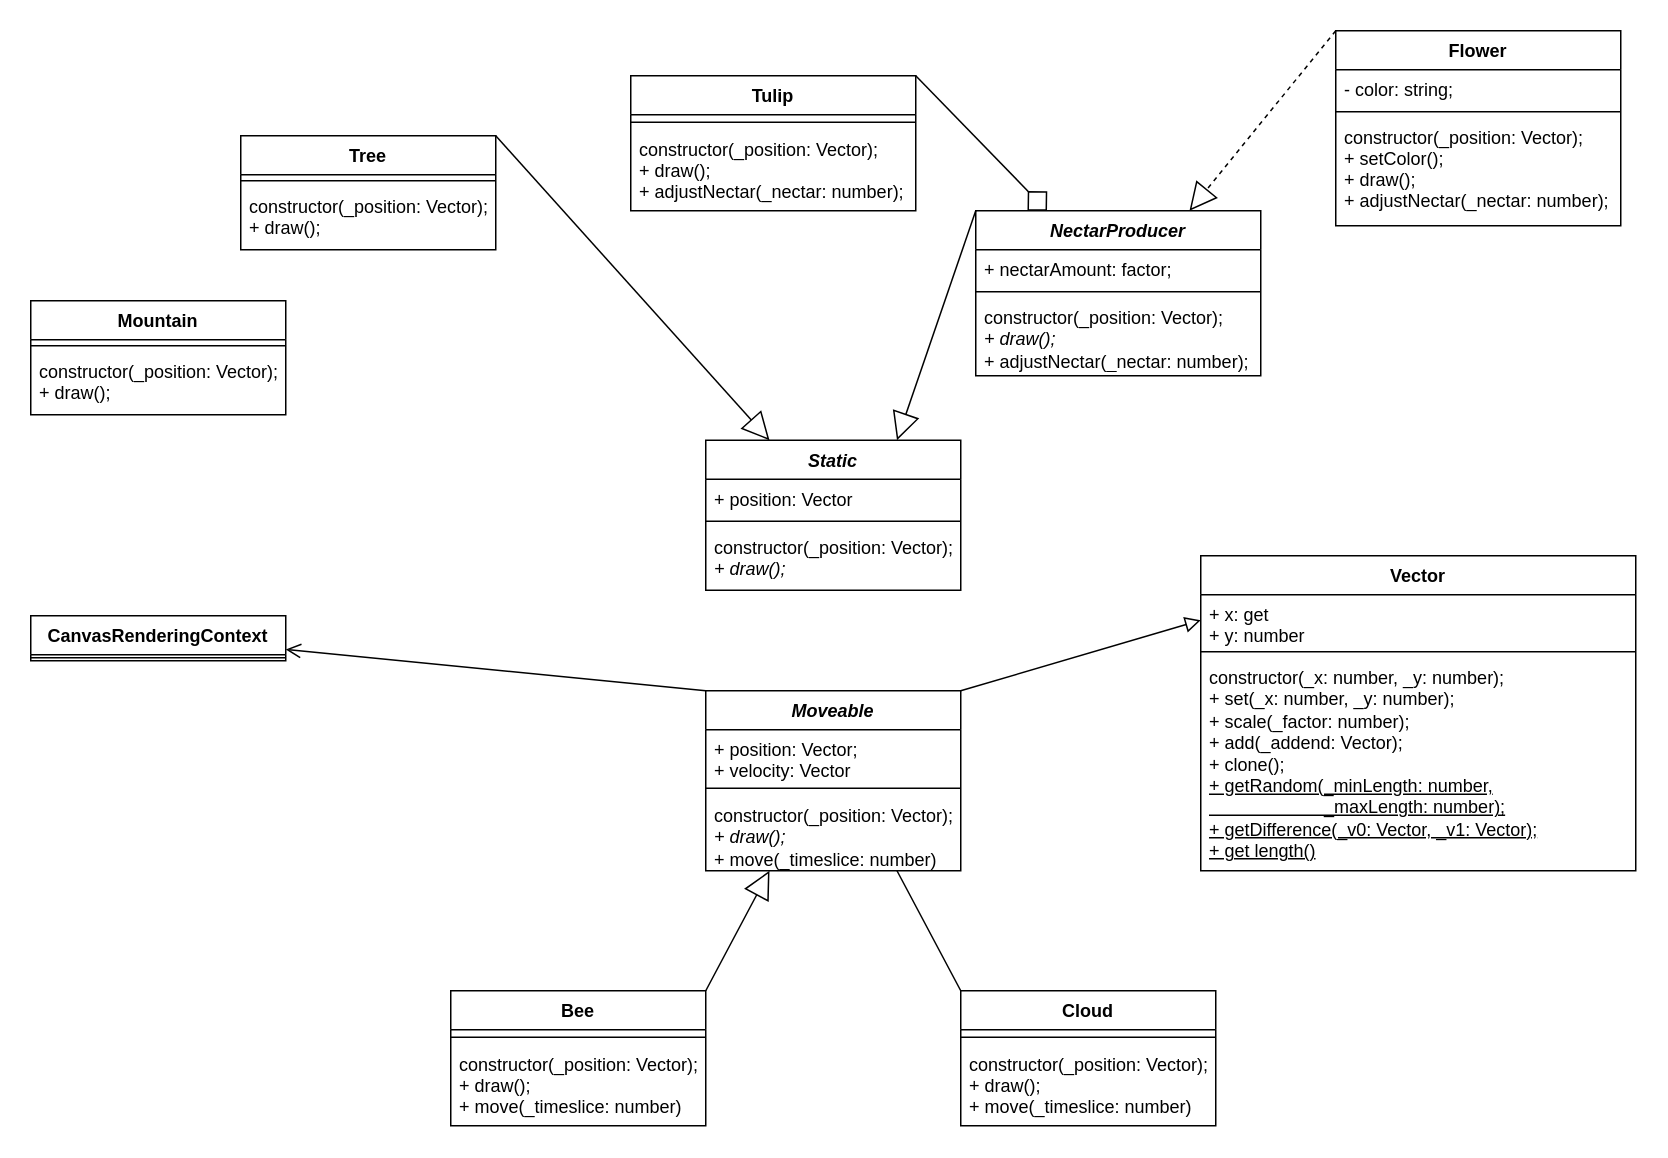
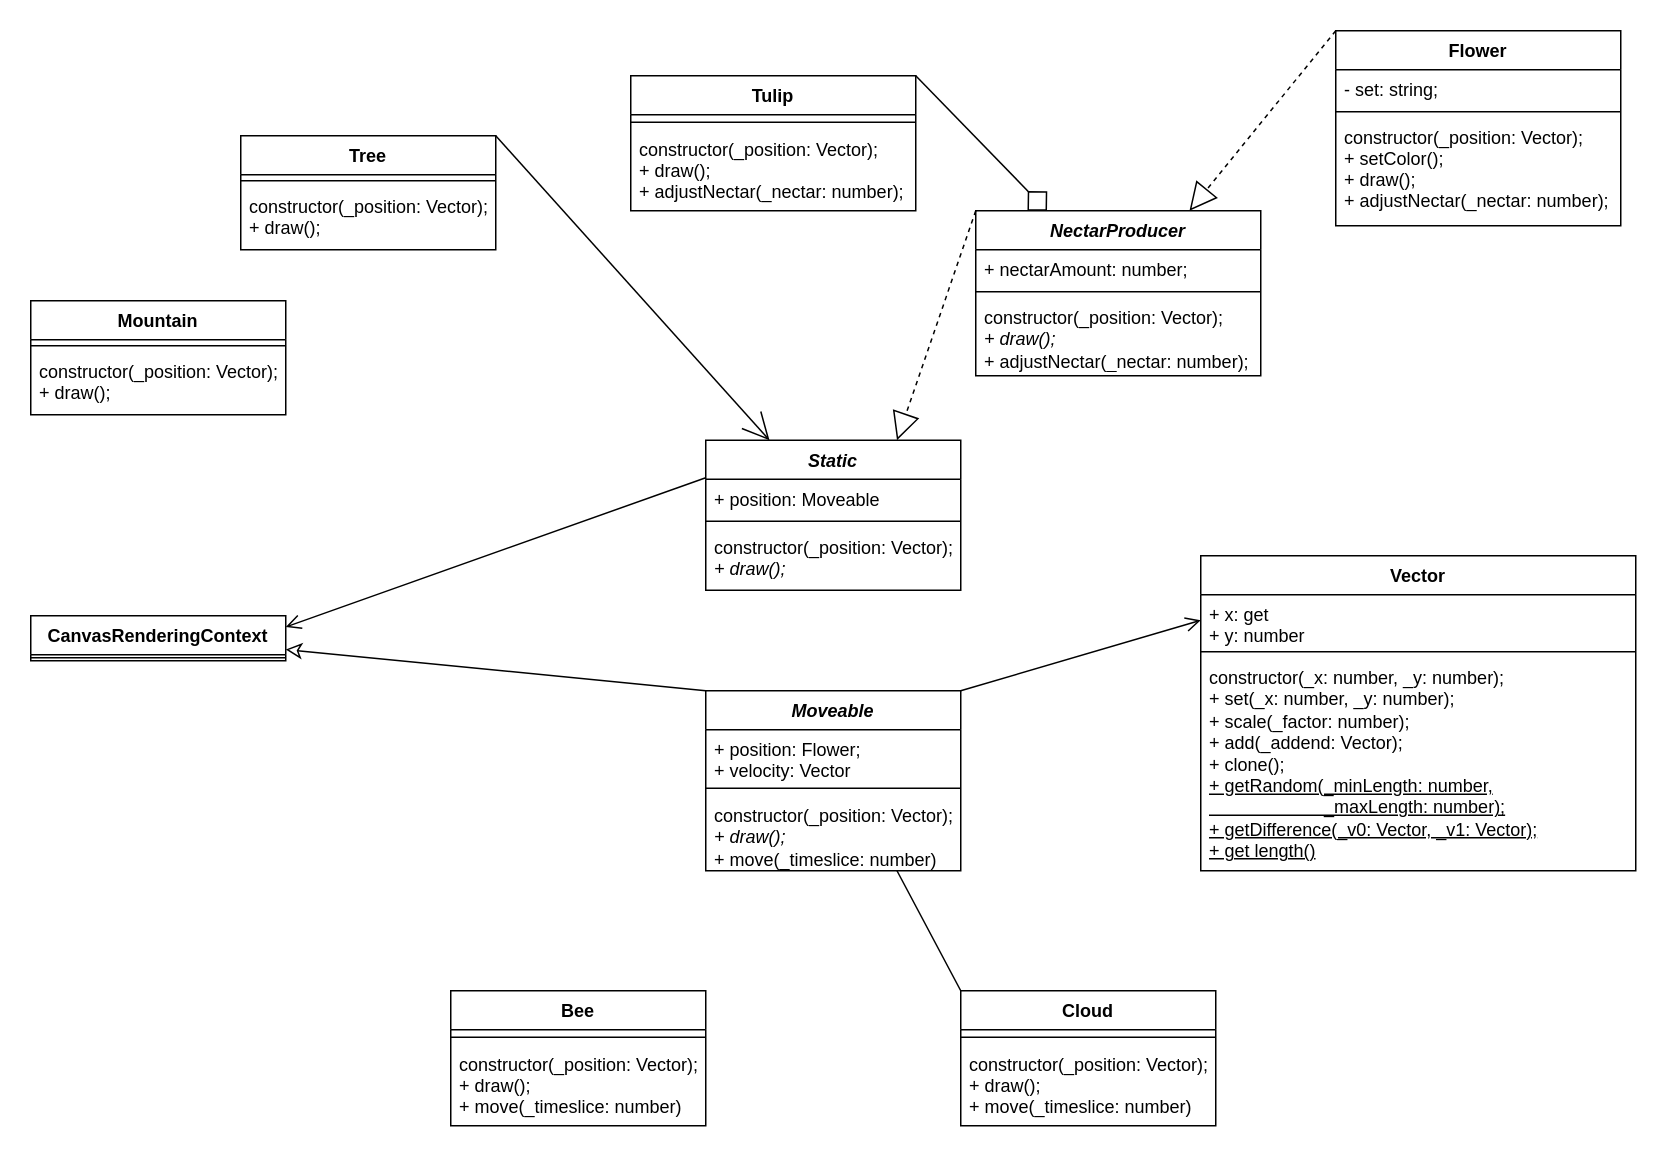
(1411, 90) -> (1403, 90)
(1091, 270) -> (1091, 270)
(941, 313) -> (941, 313)
(750, 419) -> (758, 427)
(793, 500) -> (801, 500)
none -> (497, 552)
(1184, 625) -> (1190, 623)
(295, 650) -> (299, 651)
(796, 750) -> (793, 750)
(731, 943) -> none
